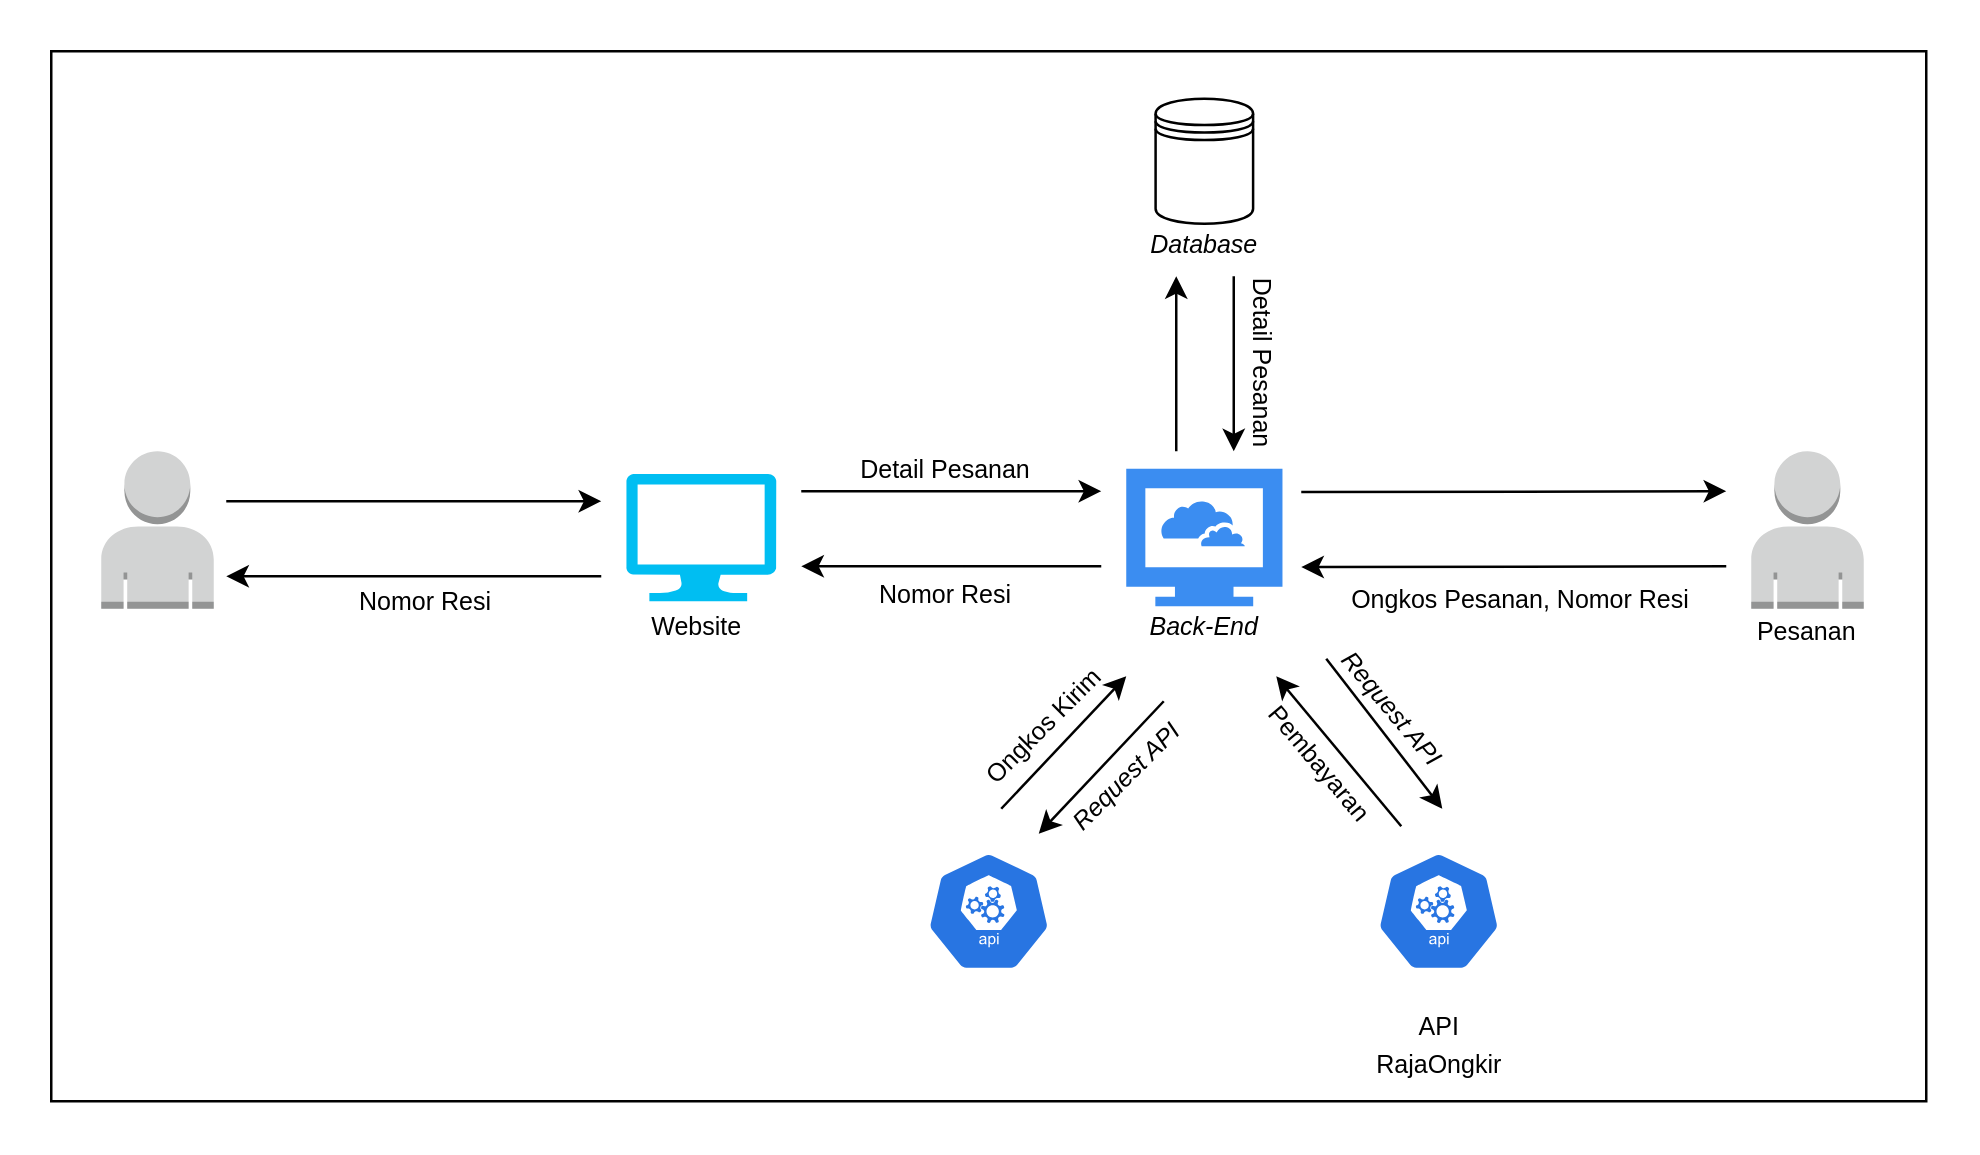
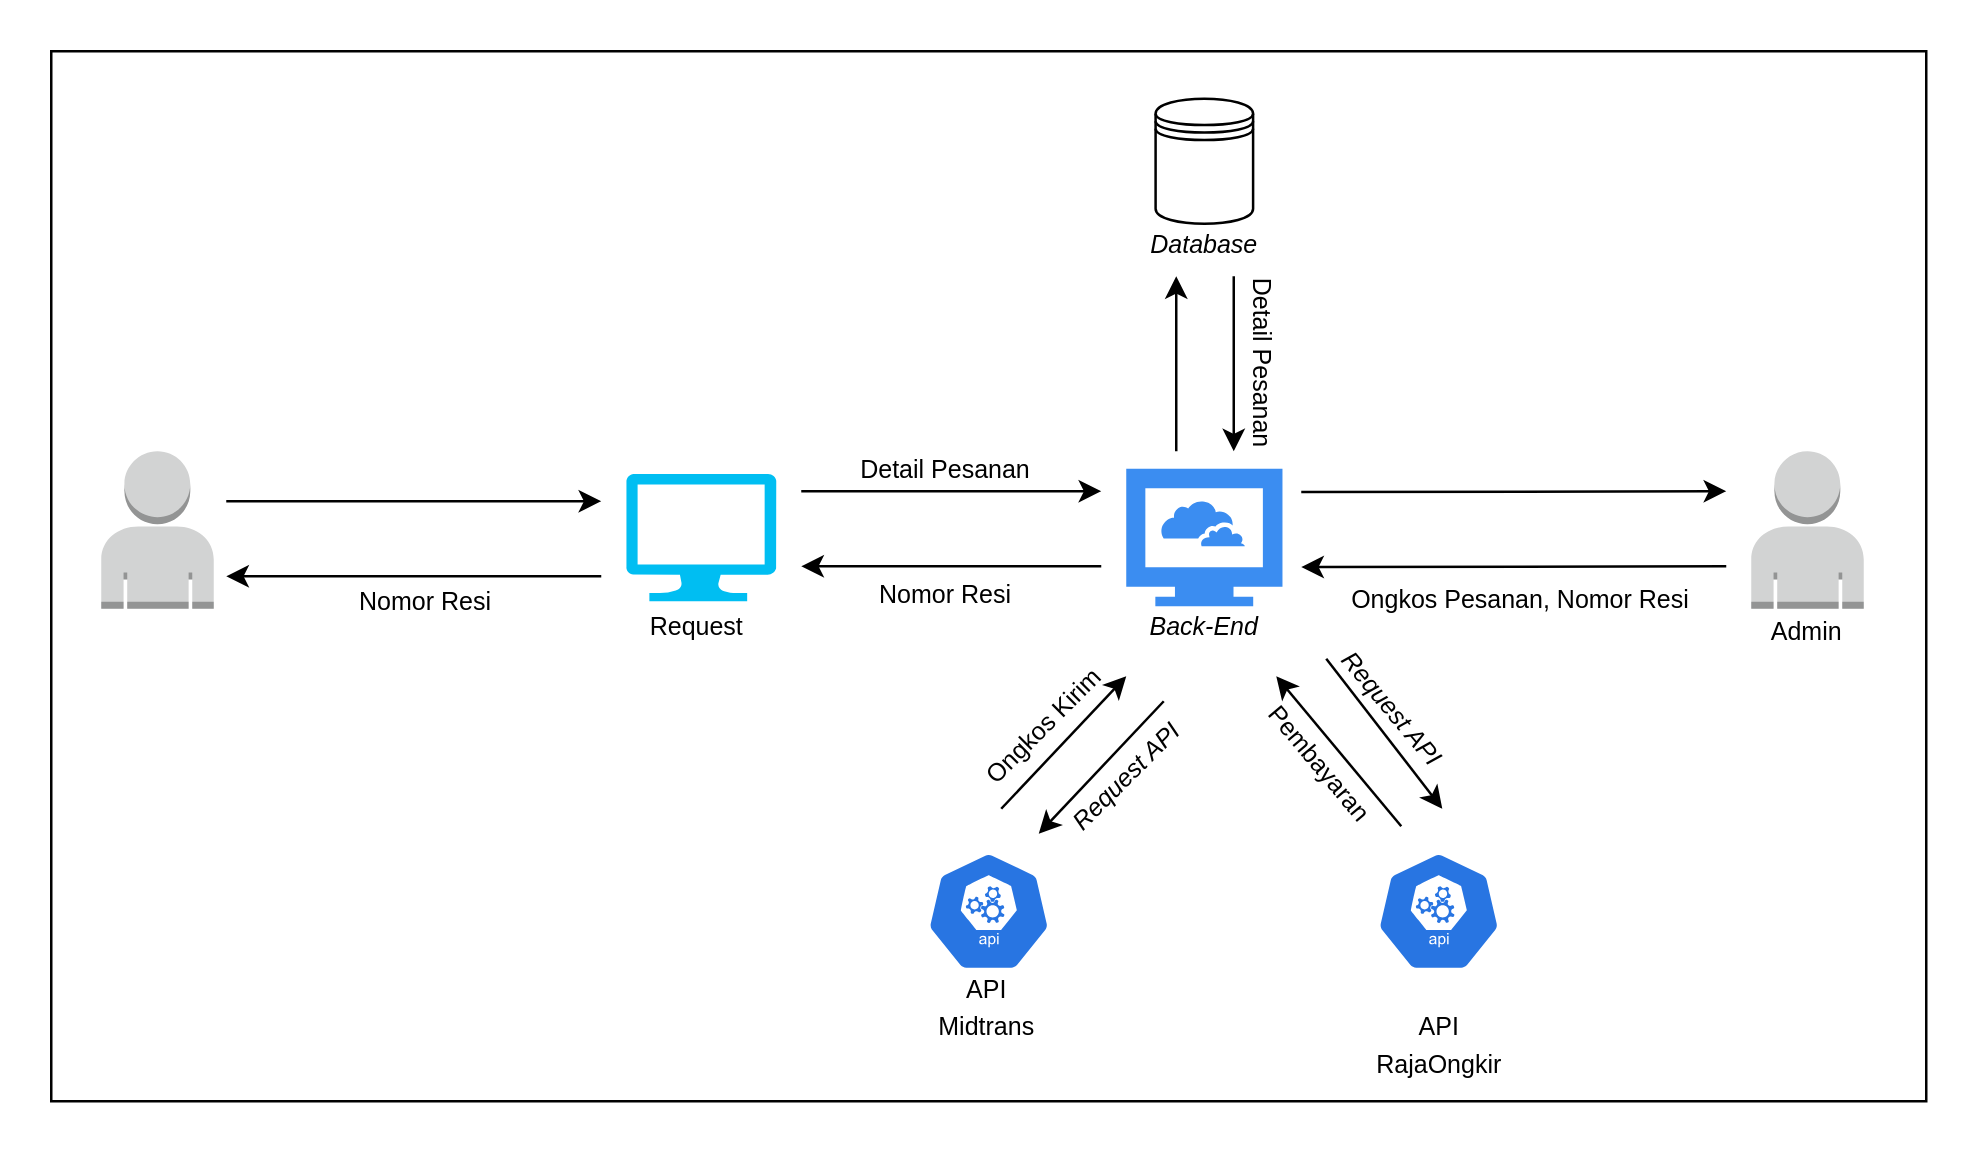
(698, 626) -> (698, 626)
(1808, 631) -> (1808, 631)
none -> (988, 1006)
